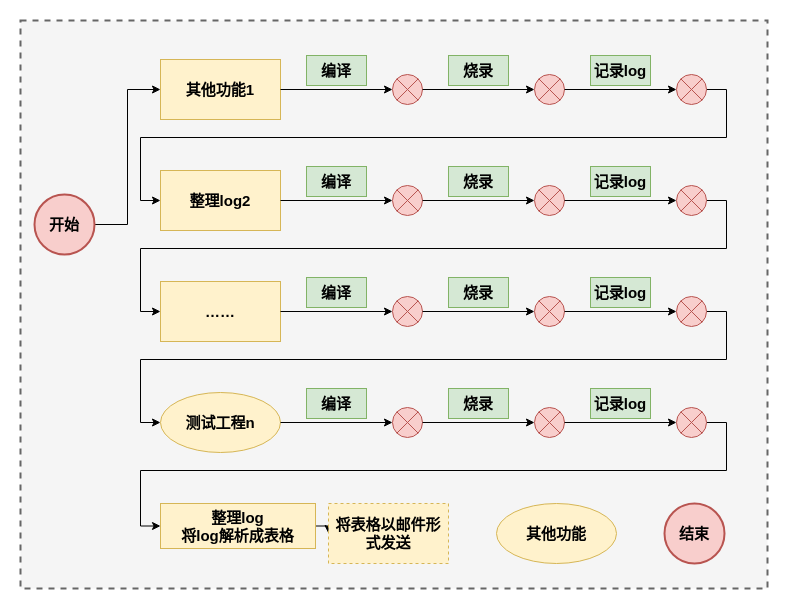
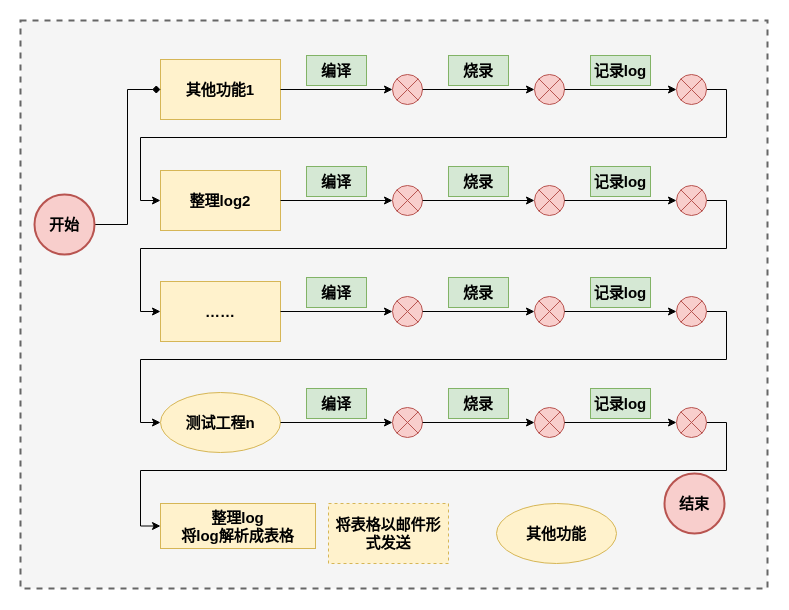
(152, 90) -> (151, 90)
(323, 526) -> none
(695, 534) -> (695, 504)
